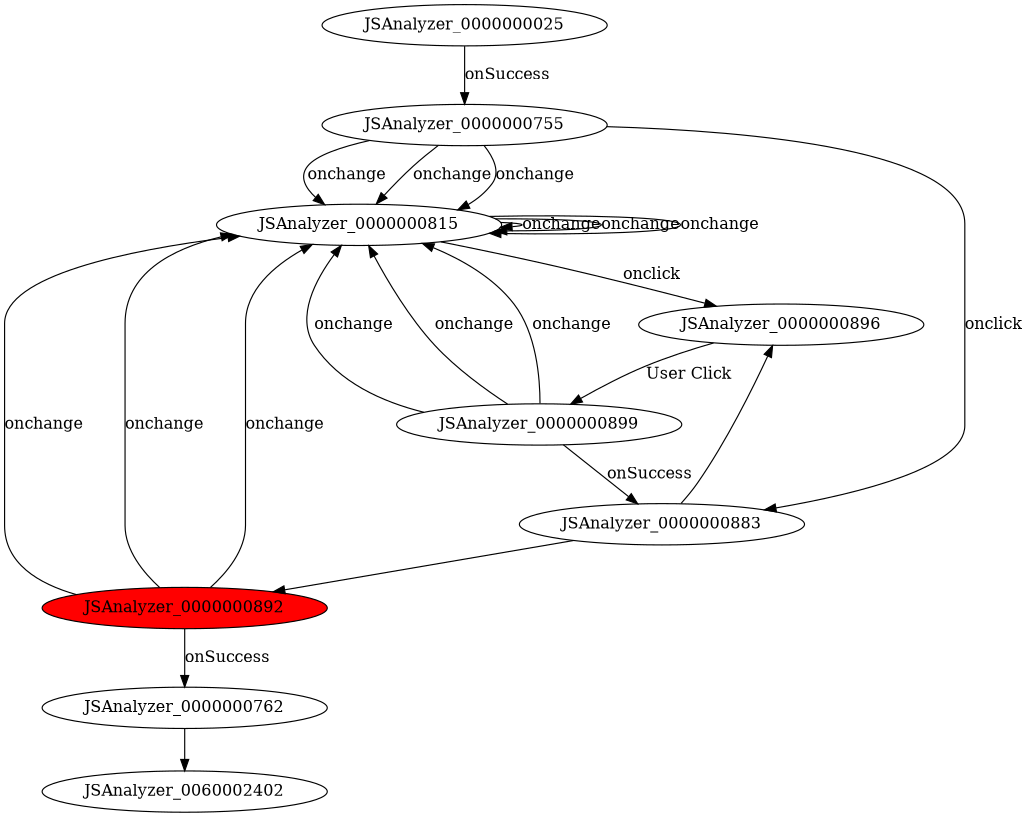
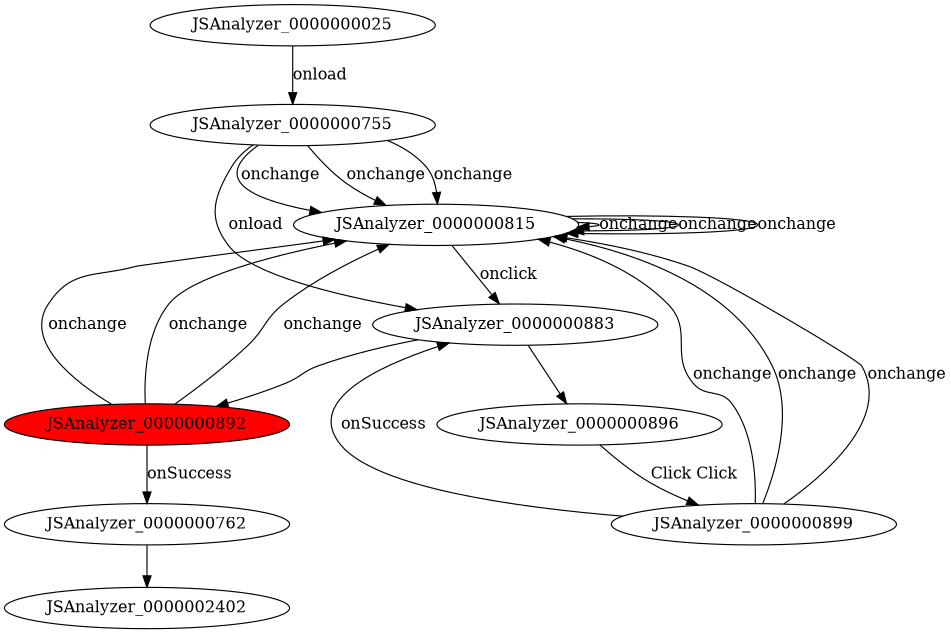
(508, 75) -> (320, 75)
(573, 270) -> (472, 270)
(993, 325) -> (256, 225)
(689, 375) -> (694, 474)
(185, 792) -> (147, 608)
